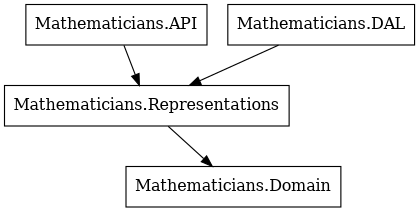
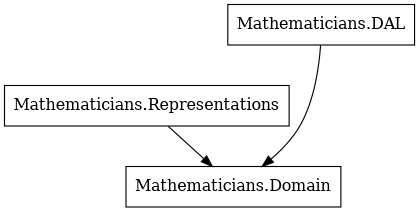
(116, 25) -> none
(239, 63) -> (308, 108)
